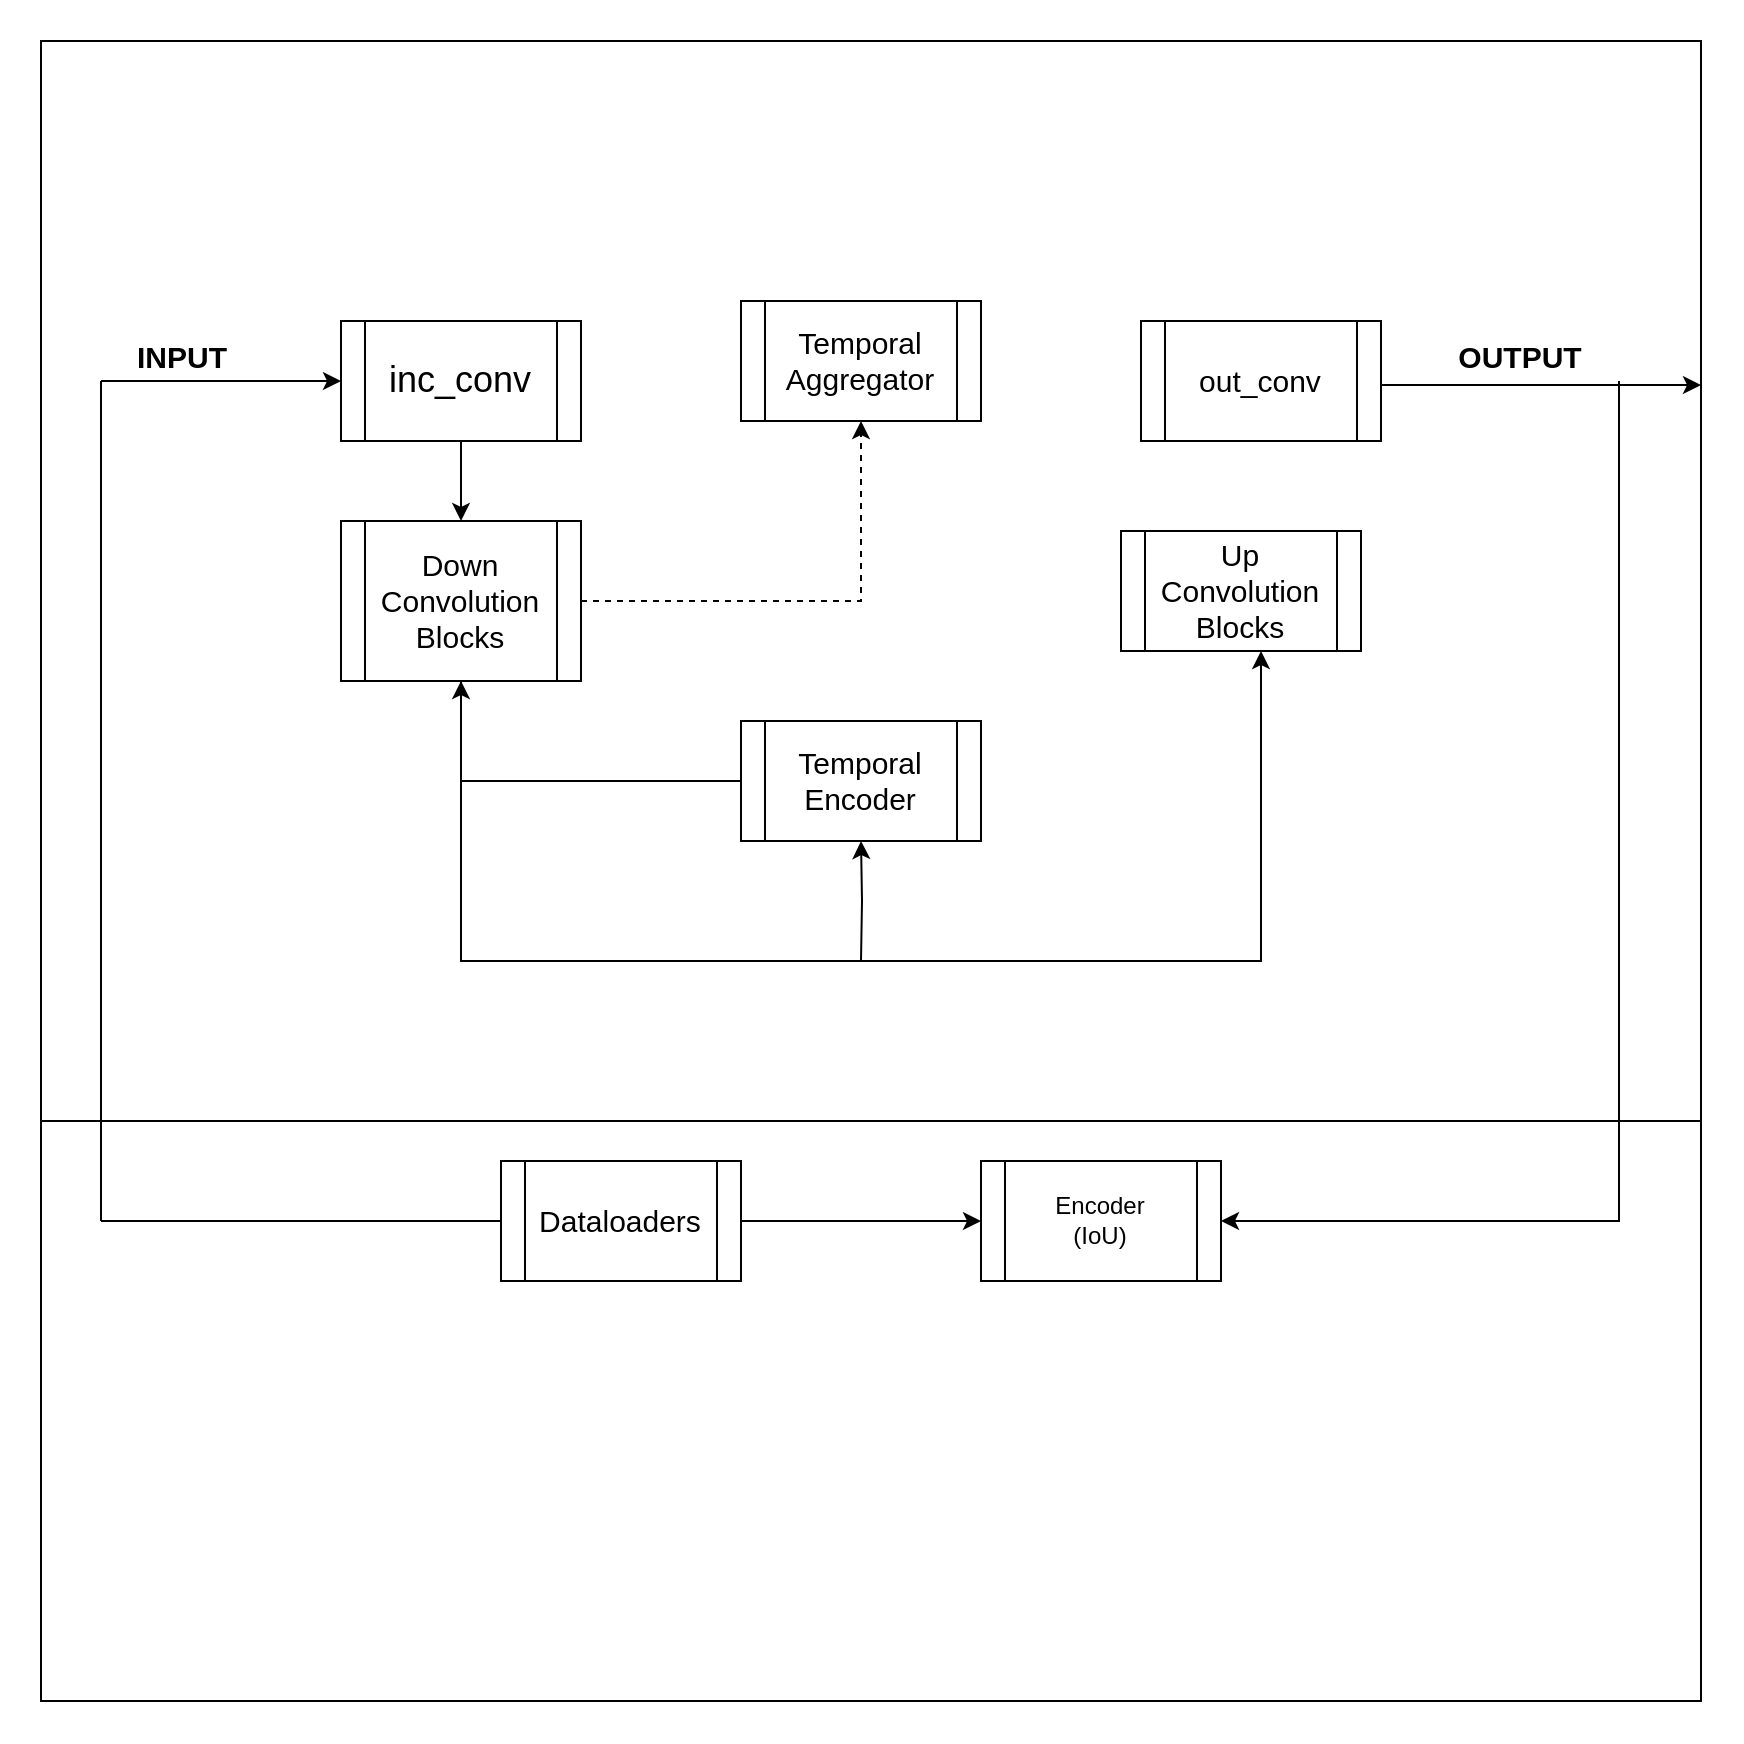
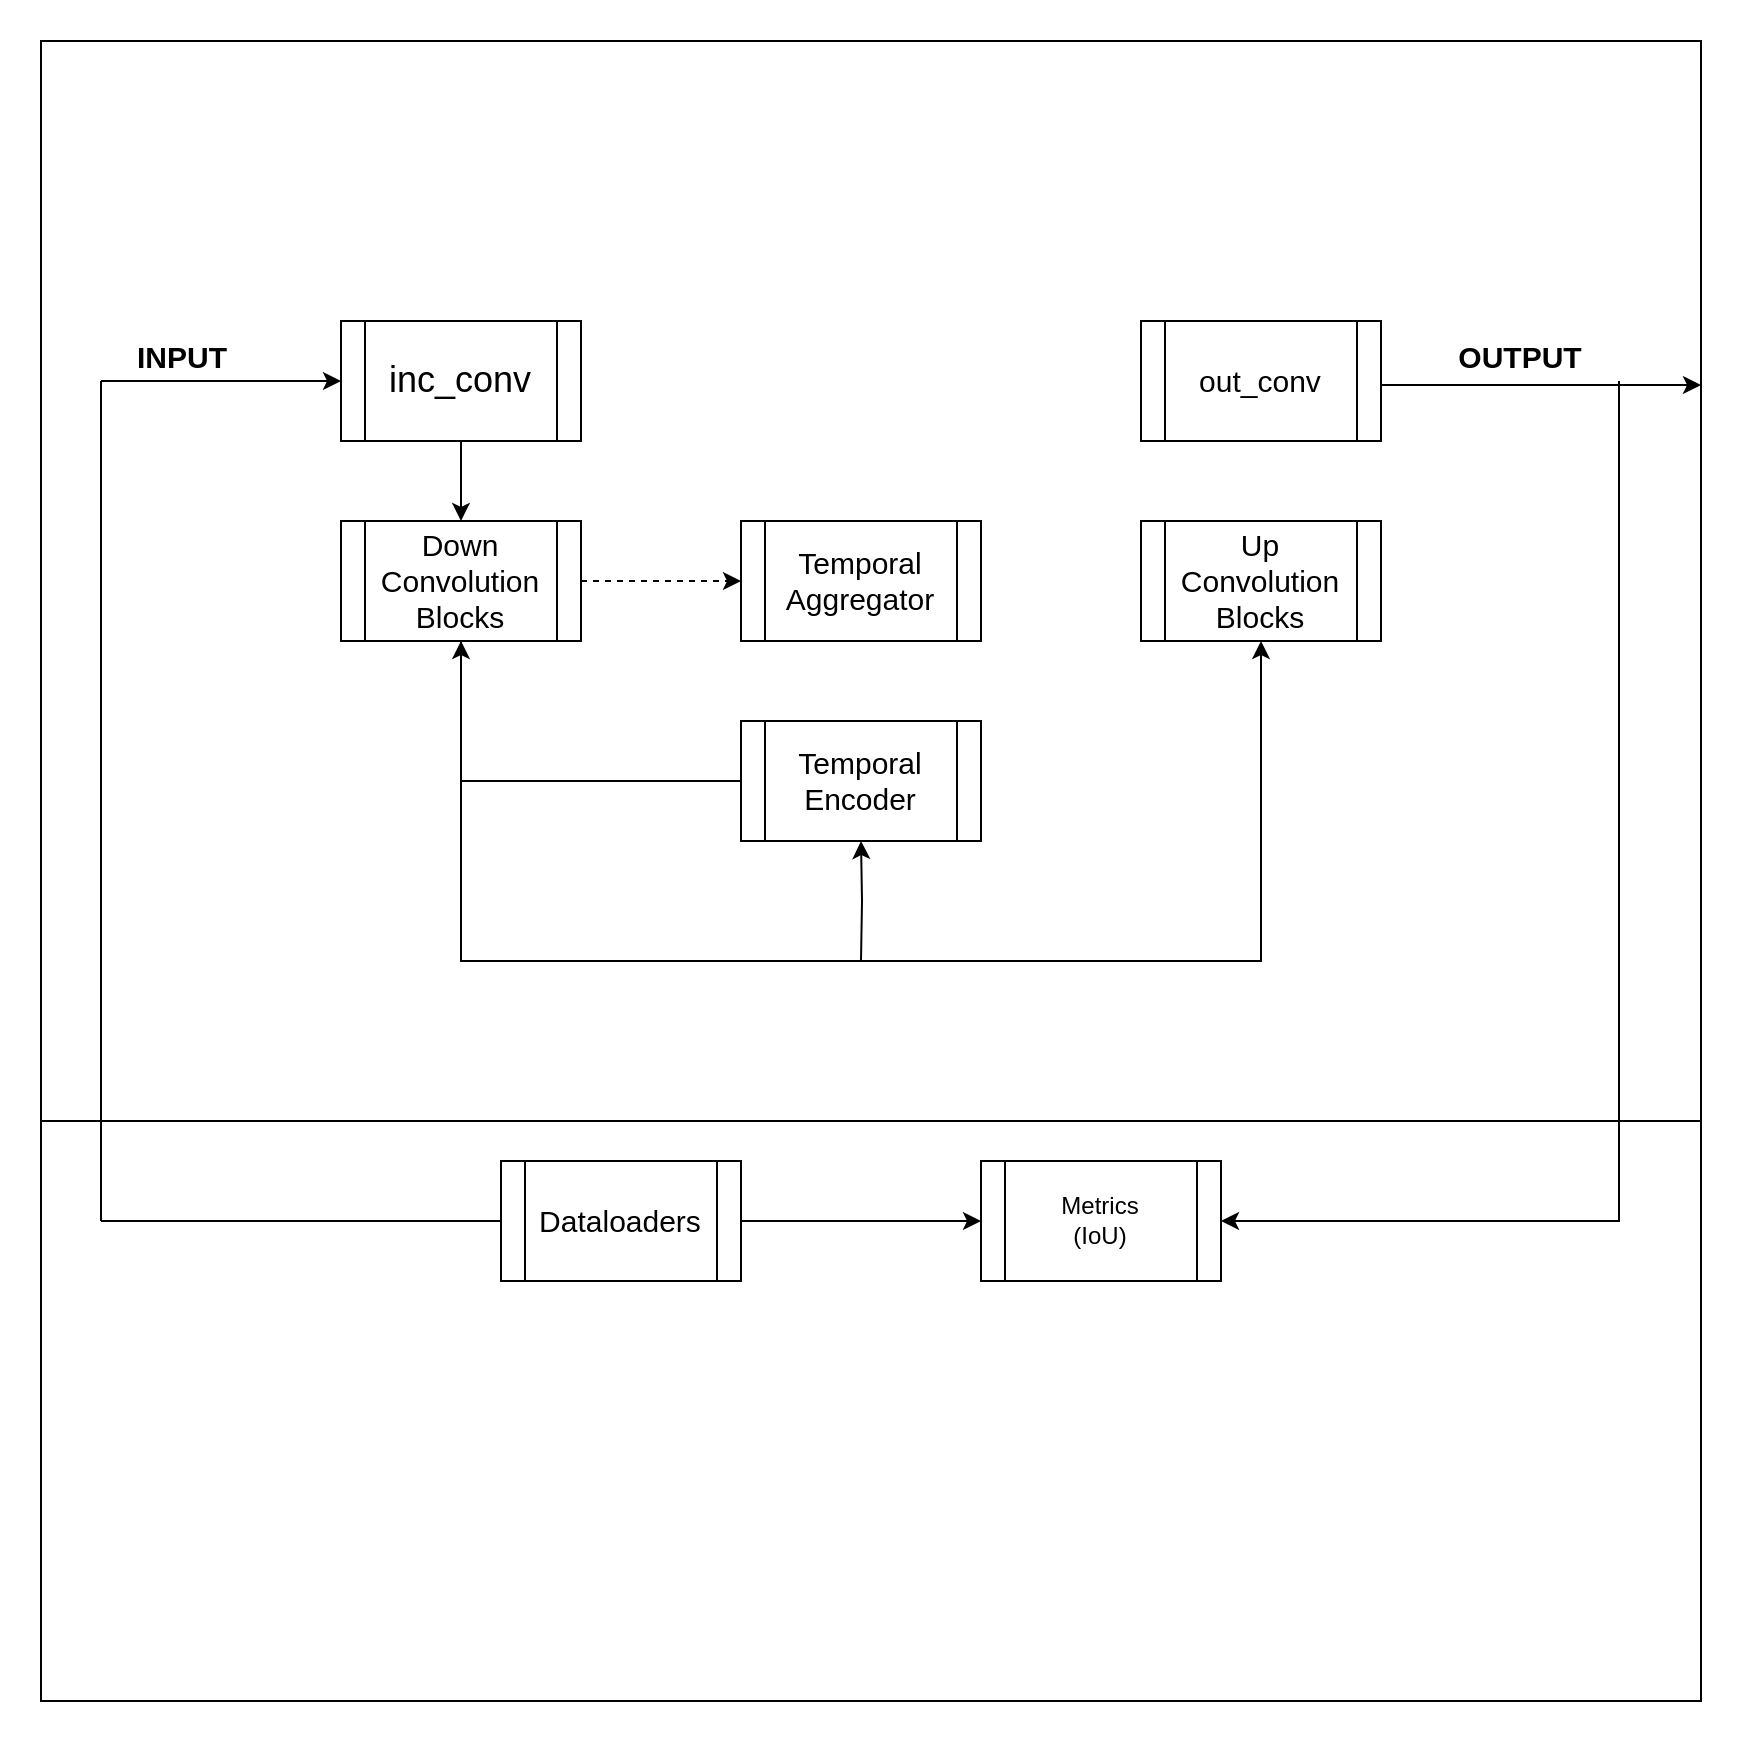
(861, 361) -> (861, 581)
(1241, 591) -> (1261, 581)
(461, 601) -> (461, 581)
(1101, 1221) -> (1101, 1221)
